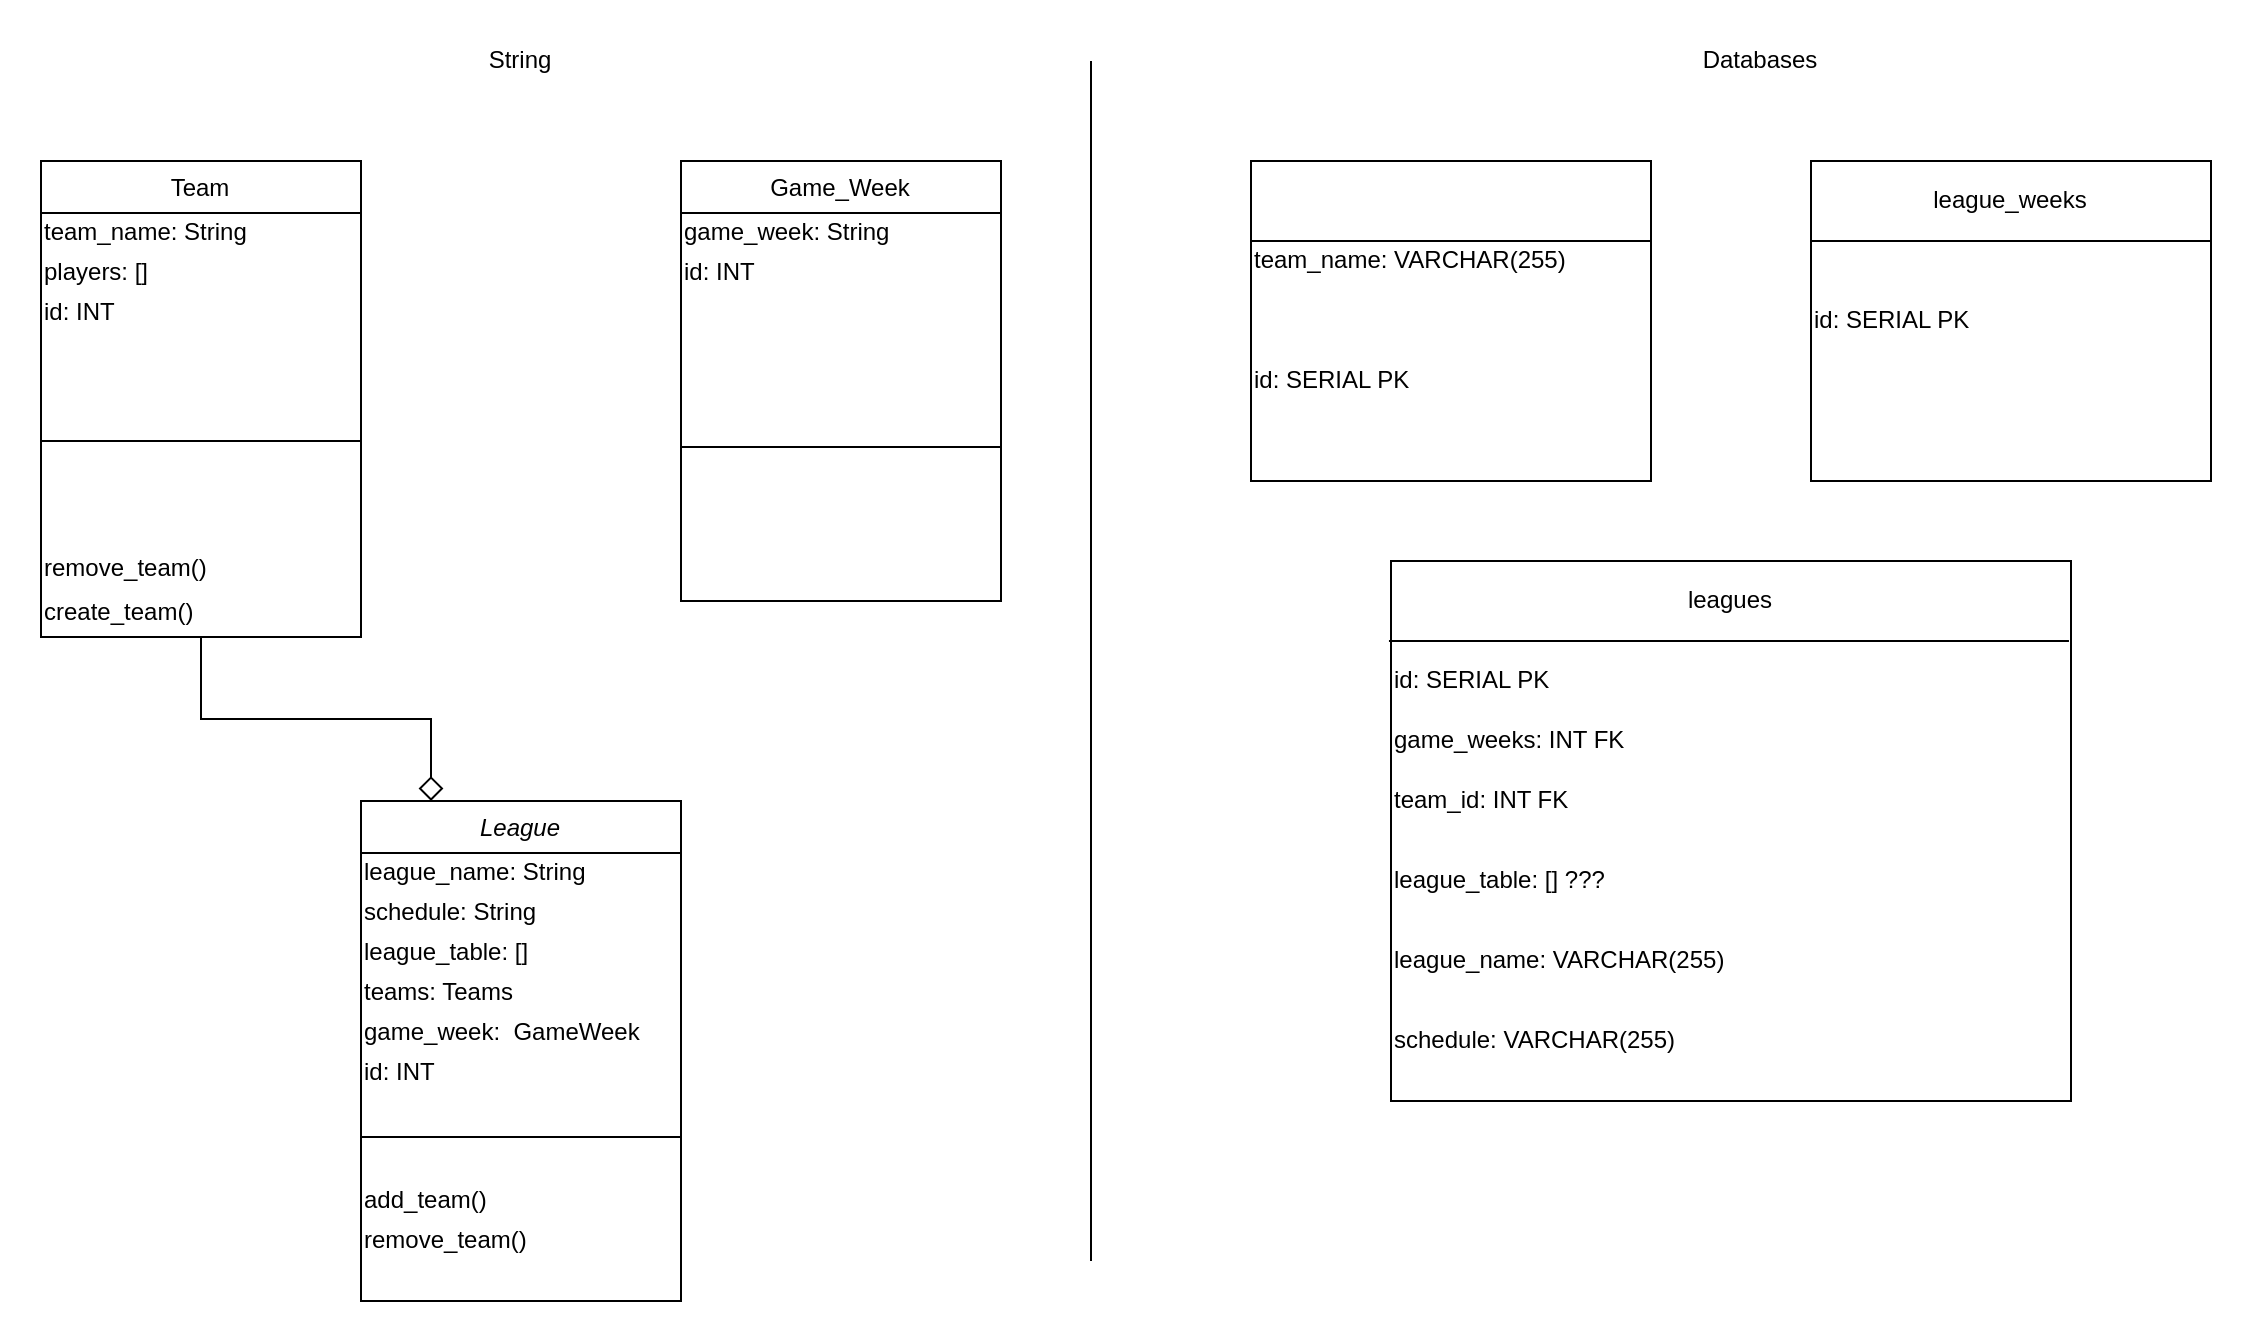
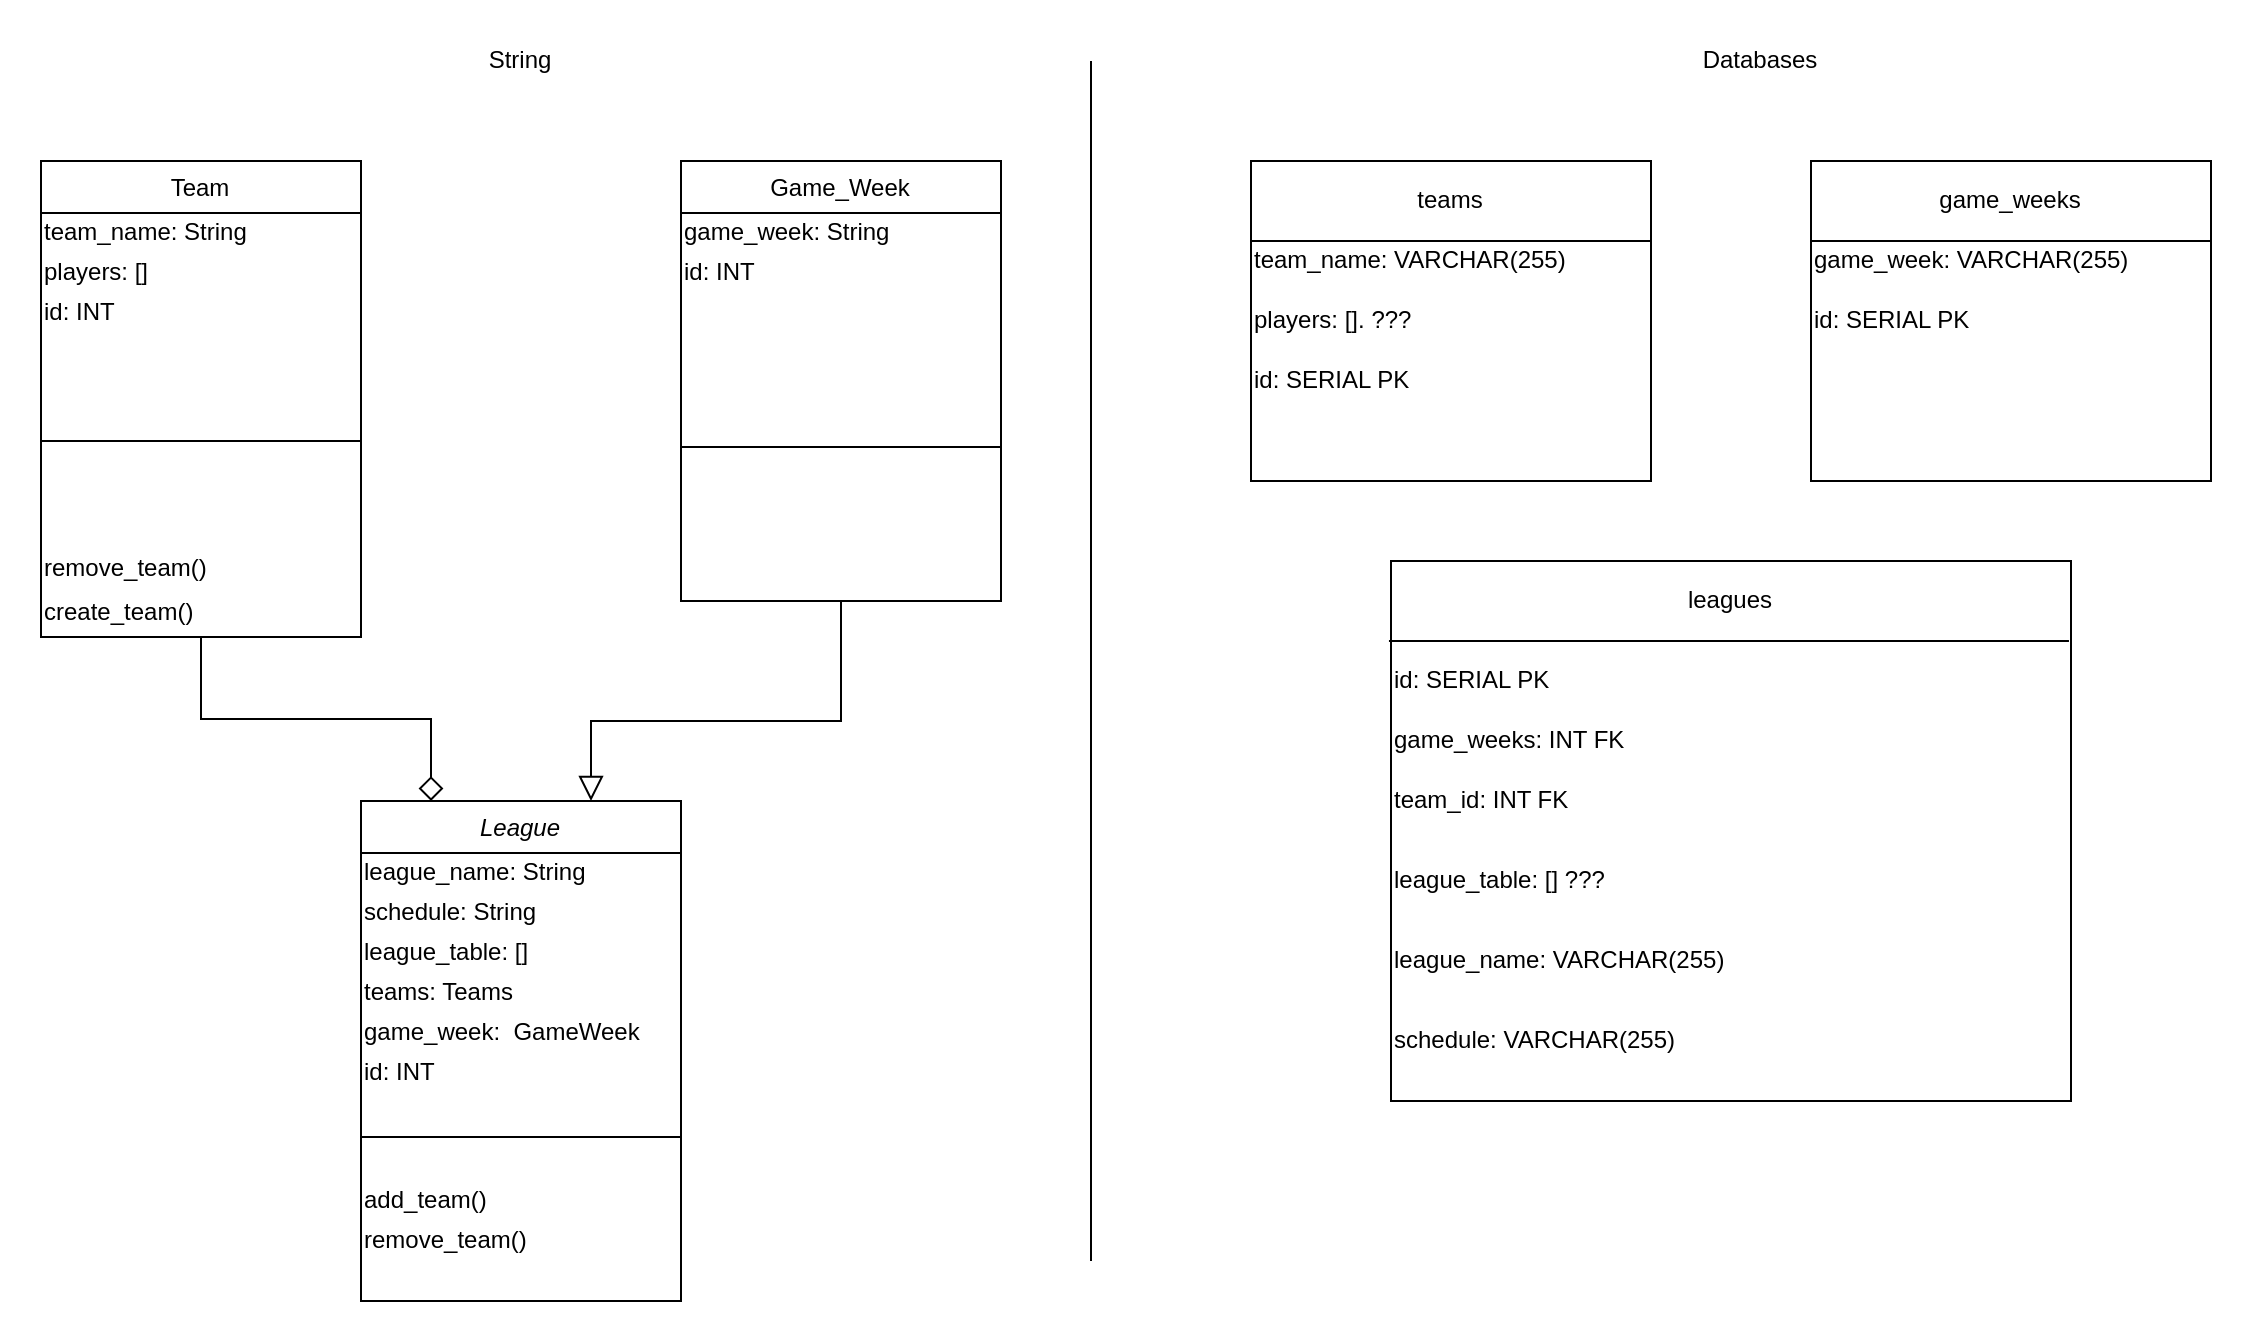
none -> (1451, 201)
(2011, 201) -> (2011, 201)
none -> (2011, 261)
none -> (1451, 321)
none -> (747, 721)
